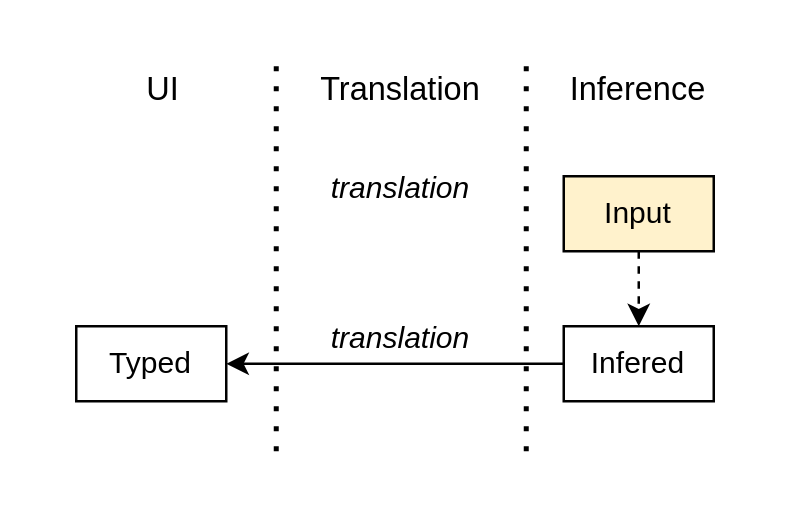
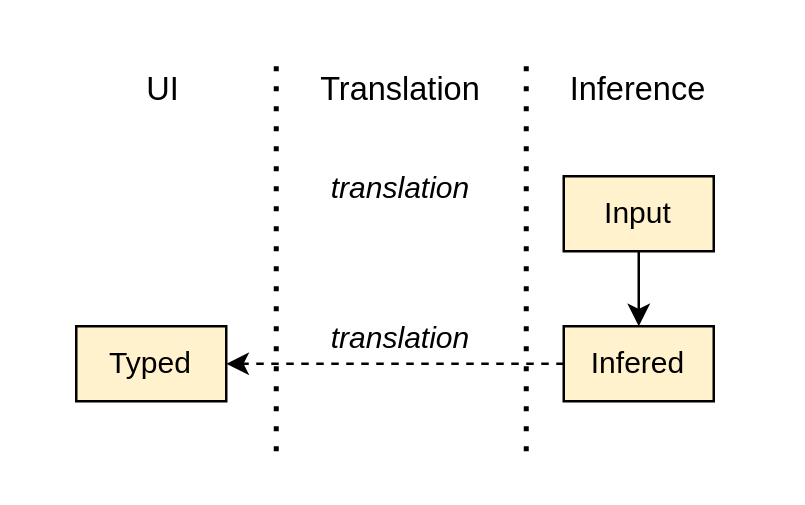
(639, 282) -> (639, 282)
(151, 364) -> (151, 364)
(400, 364) -> (400, 364)
(639, 364) -> (639, 364)
